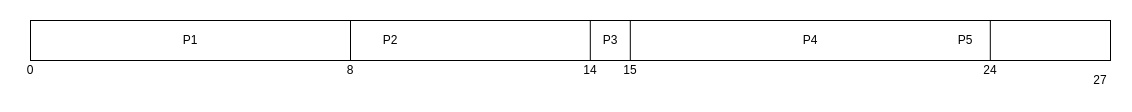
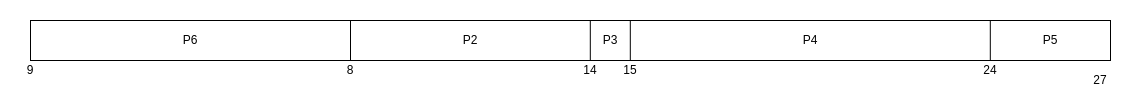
(191, 41) -> (191, 41)
(391, 41) -> (471, 41)
(966, 41) -> (1051, 41)
(31, 71) -> (31, 71)
